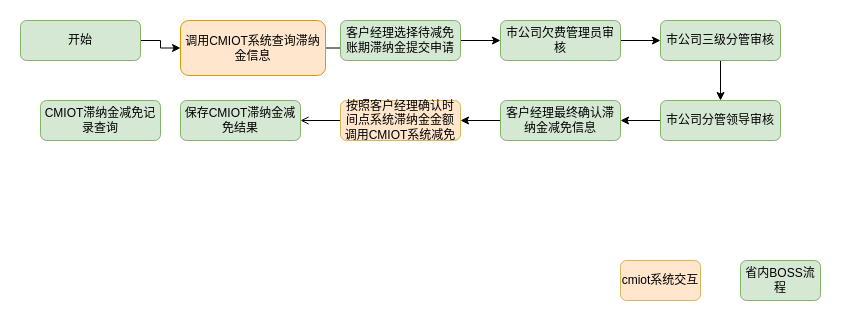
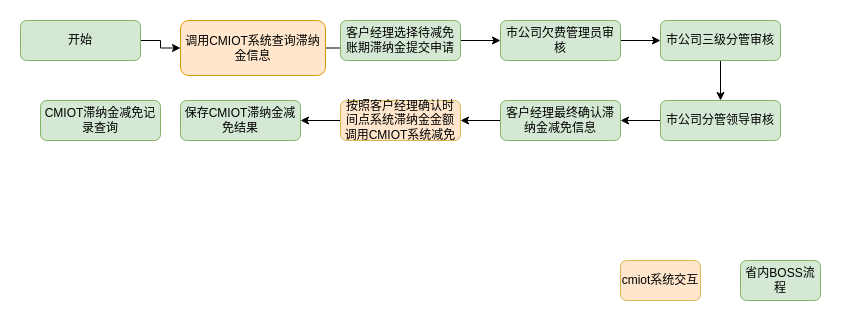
(306, 121) -> (308, 121)
